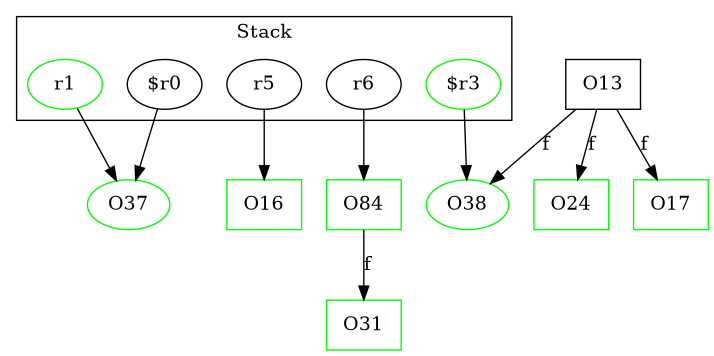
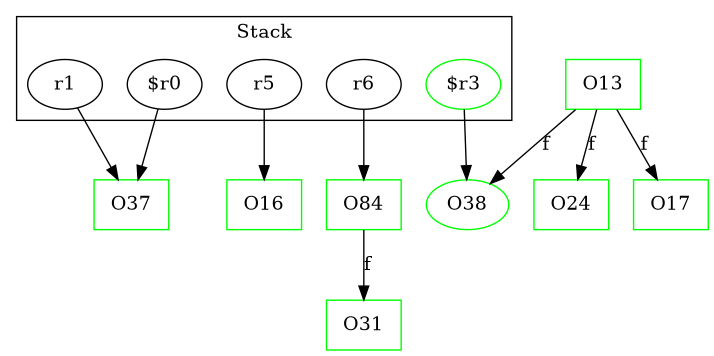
(65, 84) -> (65, 84)
(603, 84) -> (603, 84)
(129, 205) -> (131, 205)
